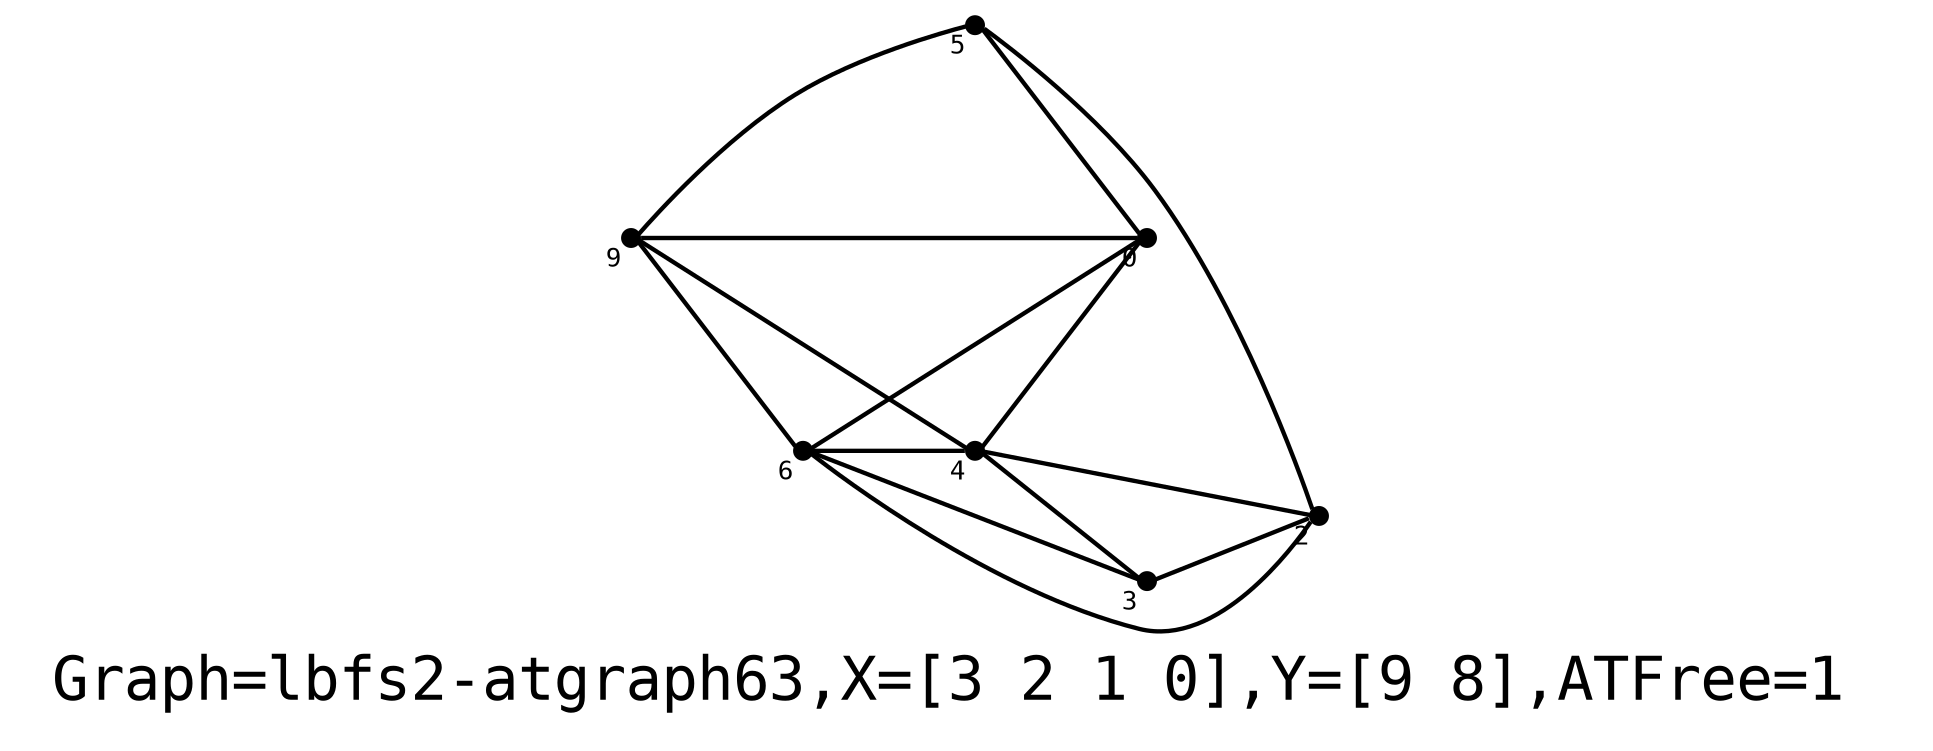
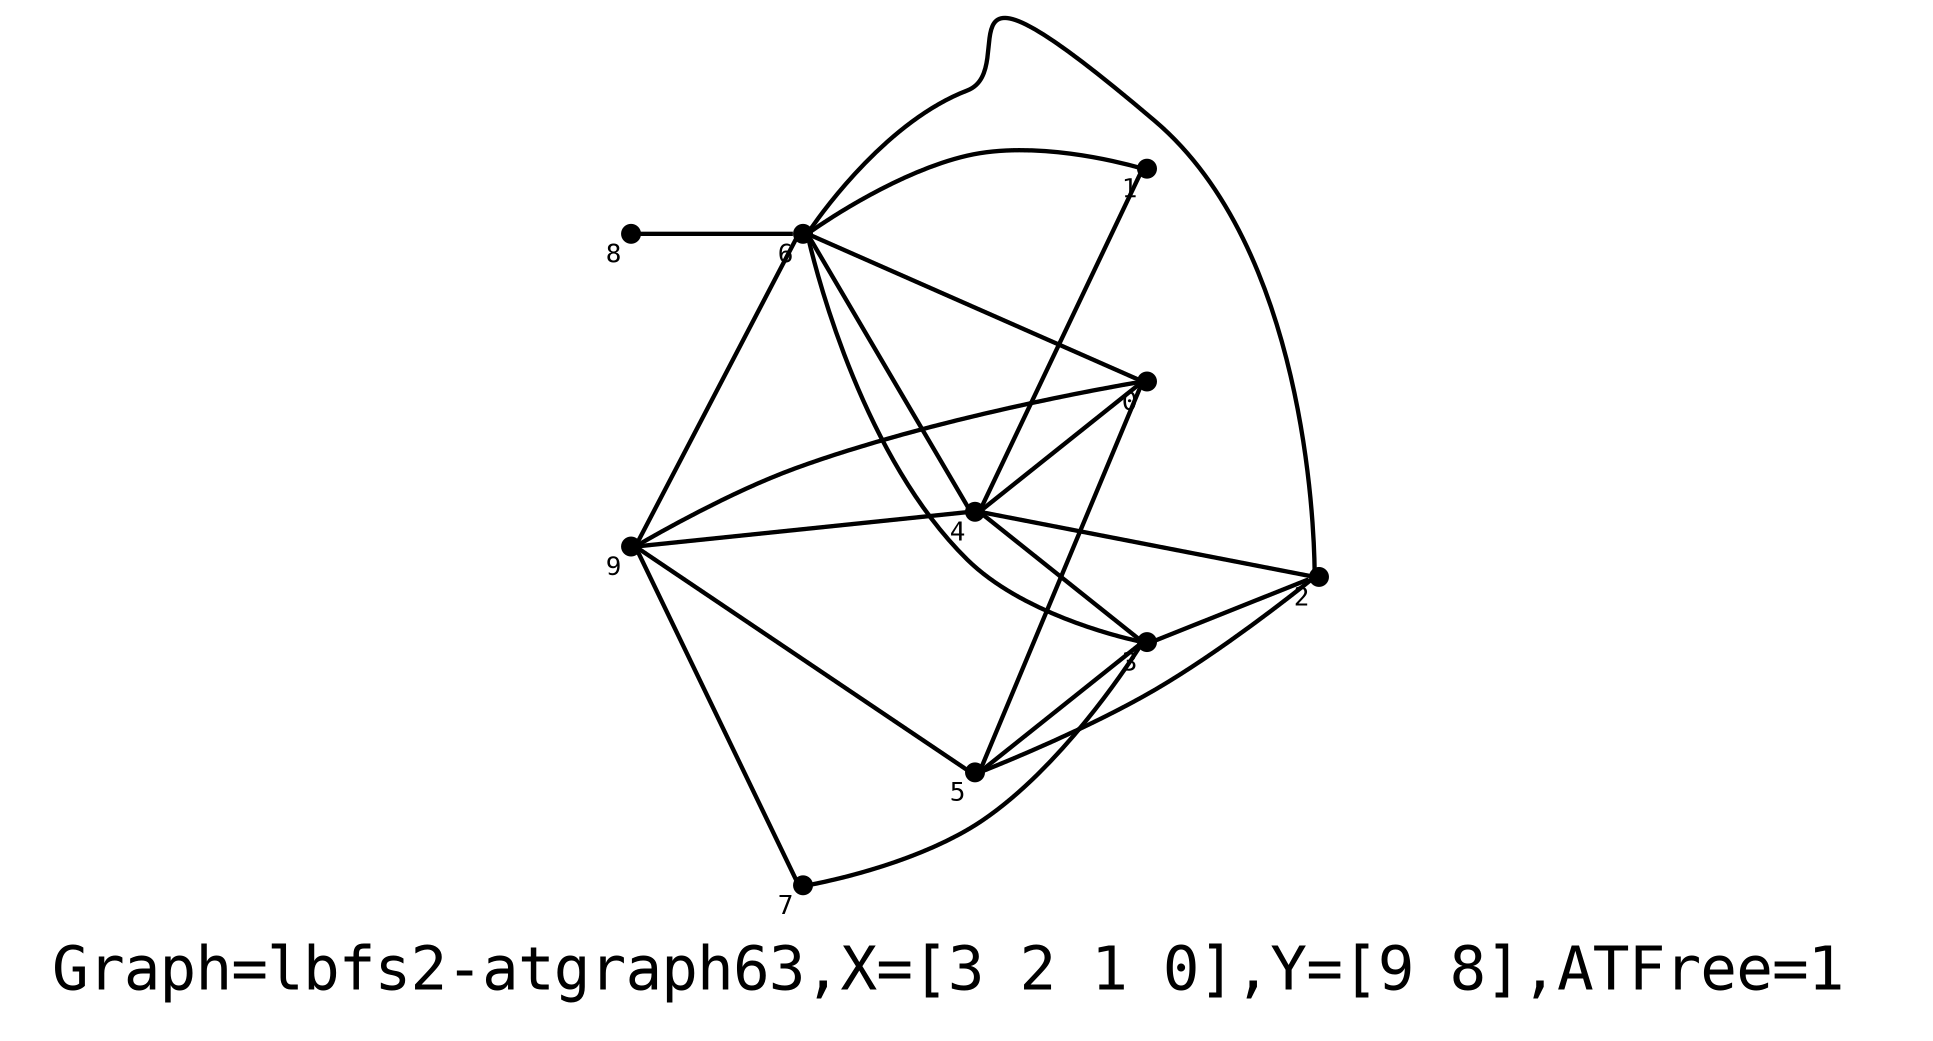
none -> (1147, 169)
none -> (631, 234)
none -> (1061, 707)
none -> (803, 885)
